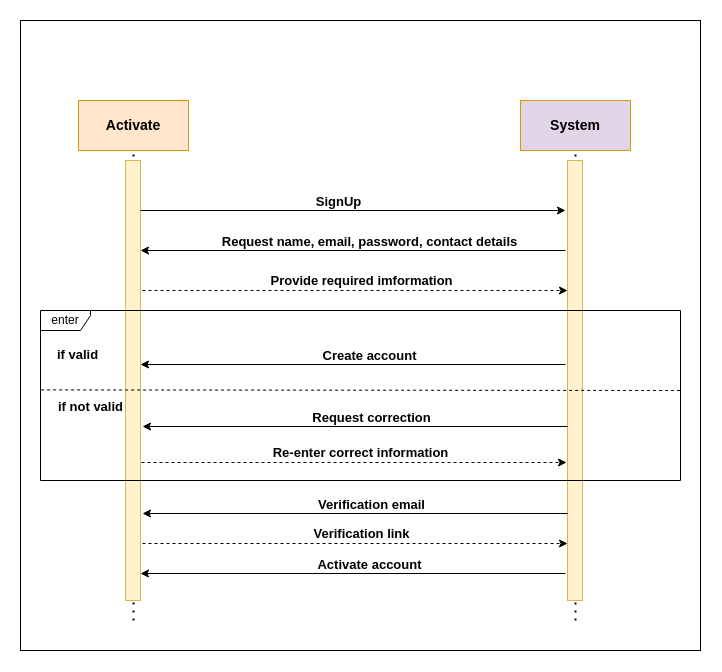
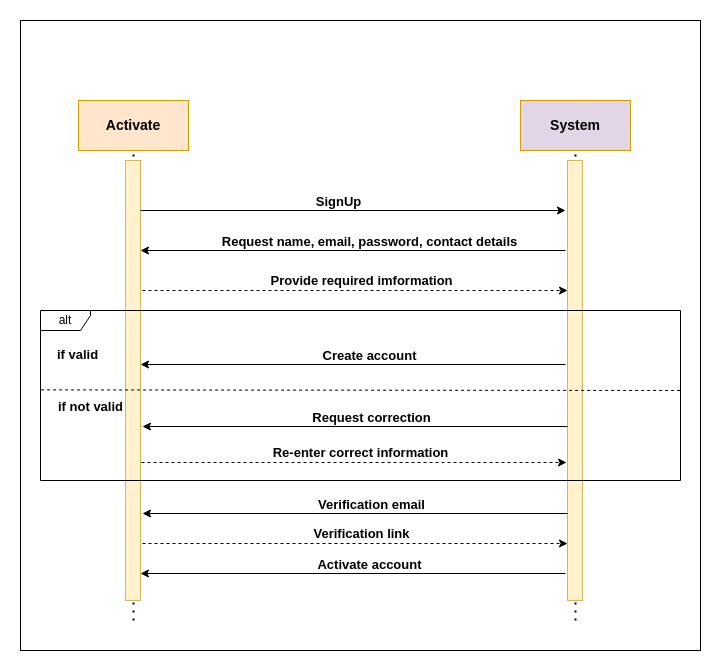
(66, 321) -> (66, 321)
